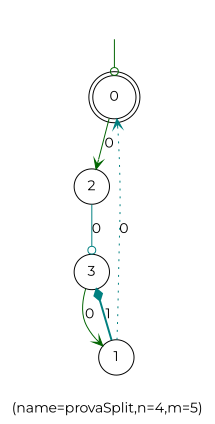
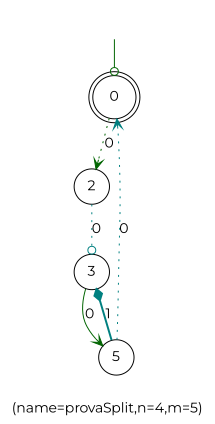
(104, 139) -> (104, 139)
(92, 225) -> (92, 225)
(116, 357) -> (116, 357)
